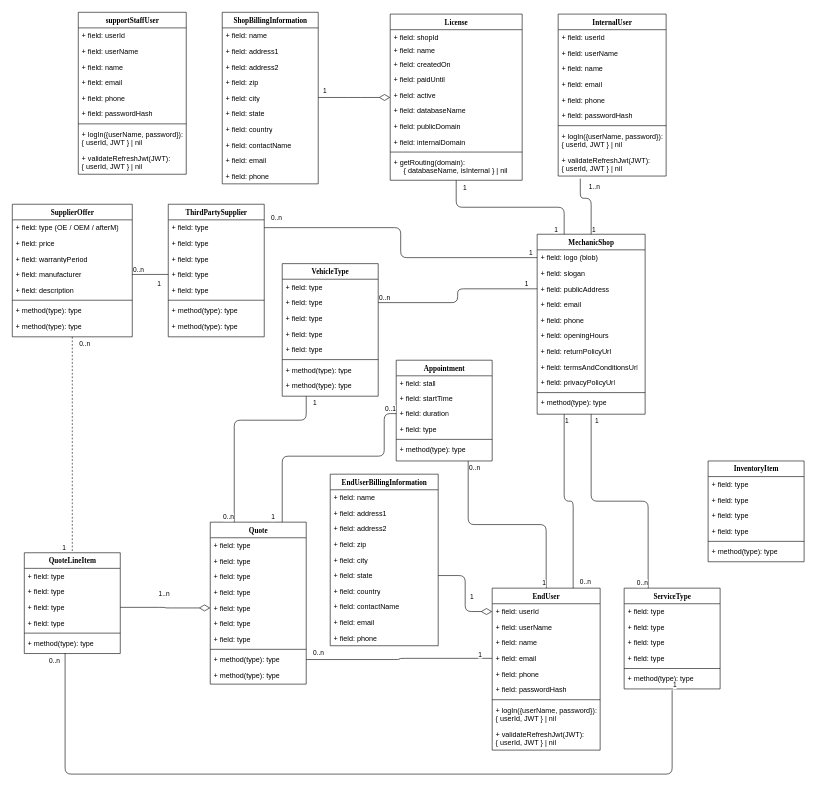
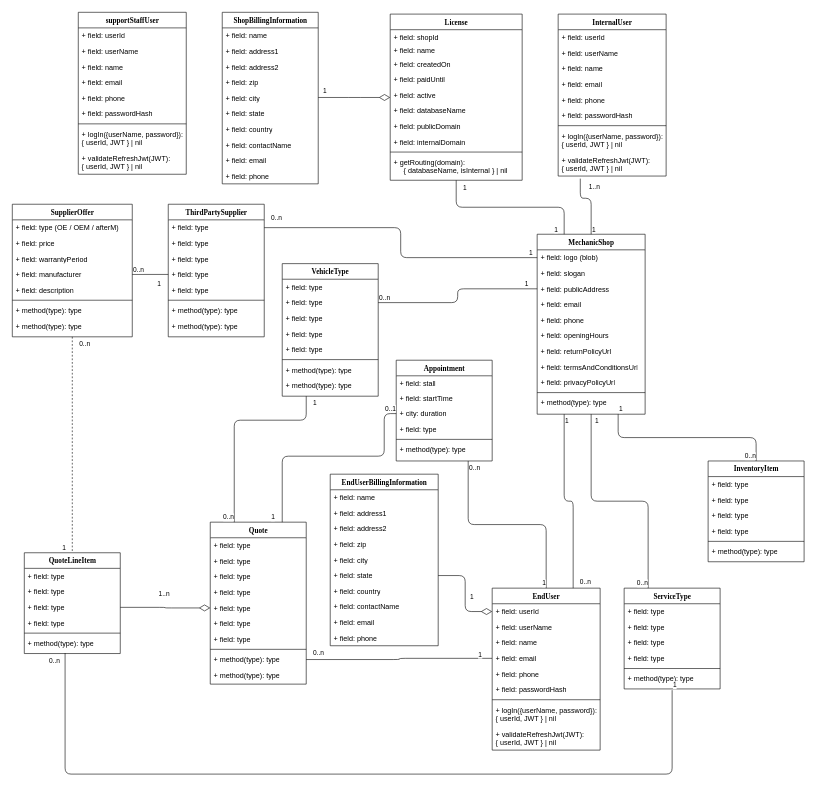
(429, 414) -> (427, 414)
none -> (686, 438)
